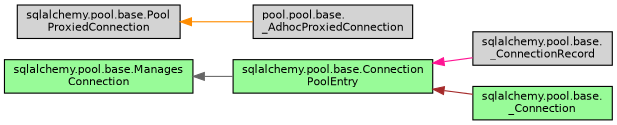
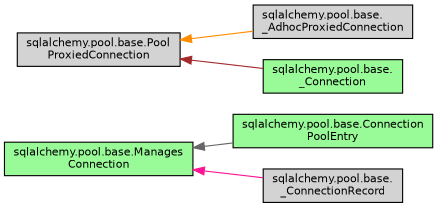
(333, 22) -> (333, 22)
(458, 60) -> (234, 174)
(458, 92) -> (227, 64)
